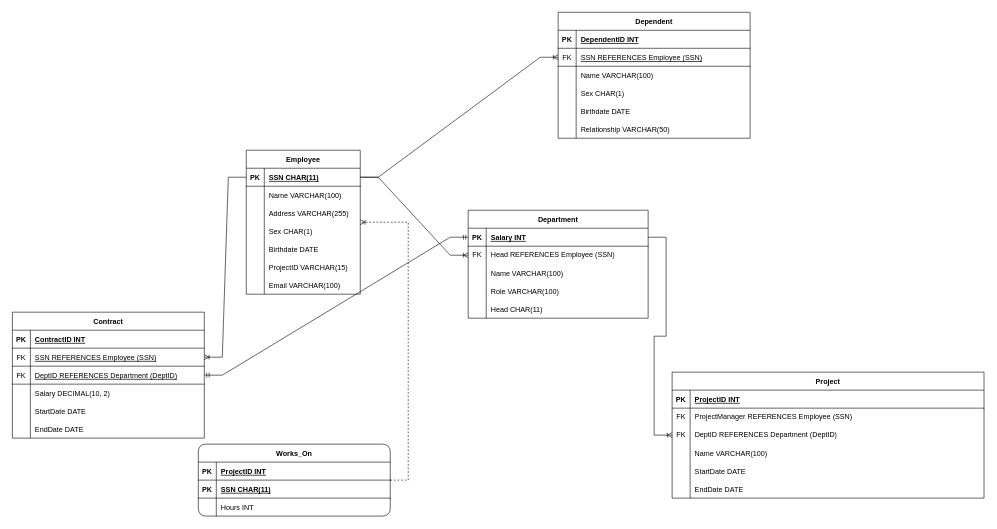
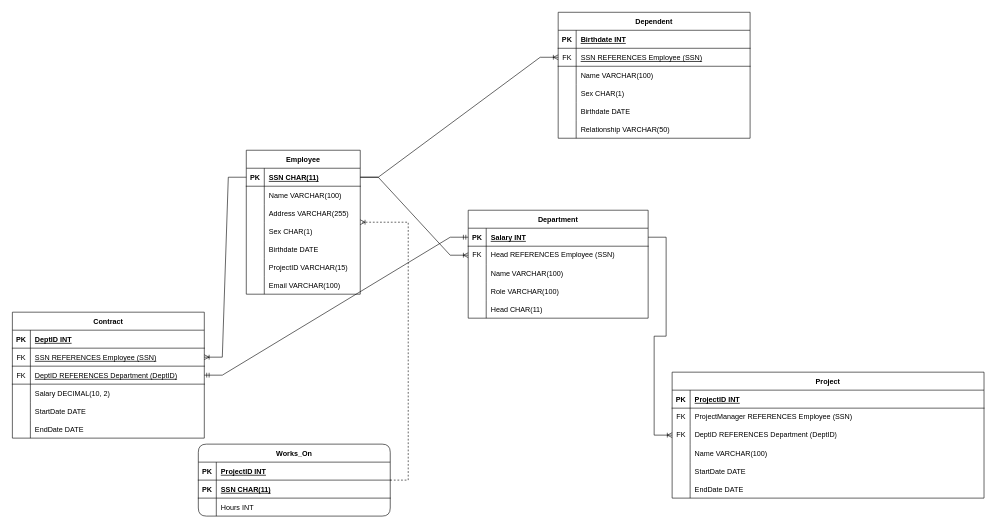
(610, 40) -> (605, 40)
(62, 340) -> (54, 340)
